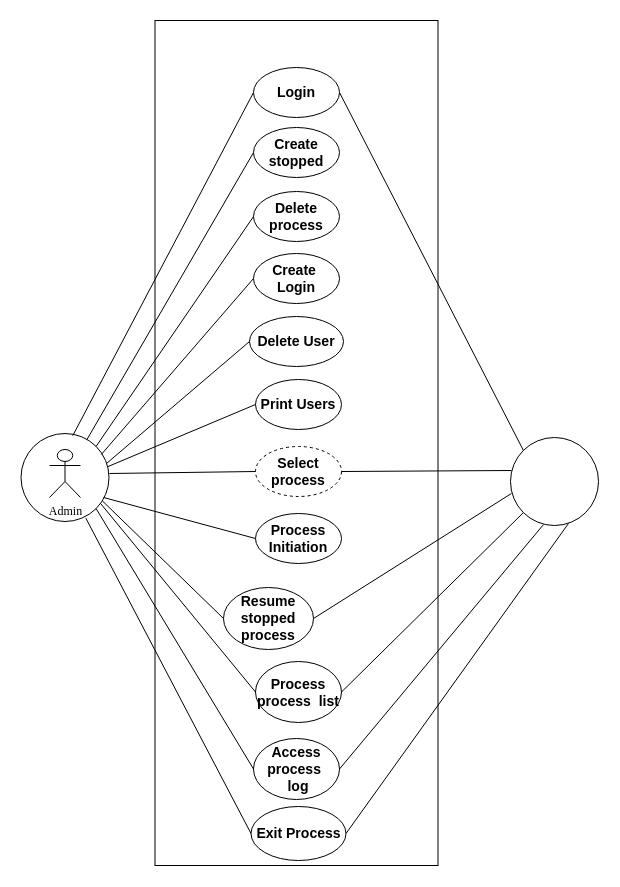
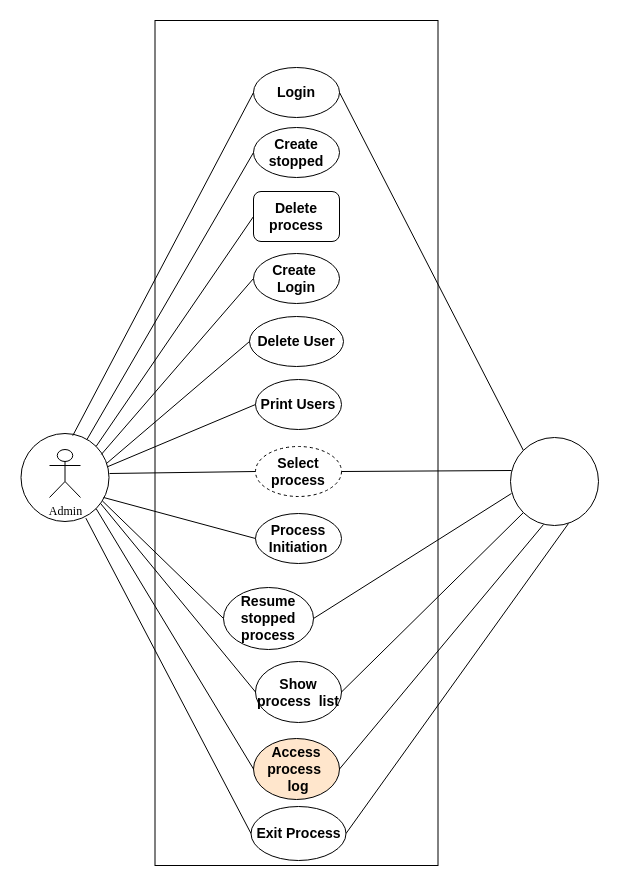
(297, 217) -> (297, 217)
(299, 693) -> (299, 693)
(297, 769) -> (297, 769)
